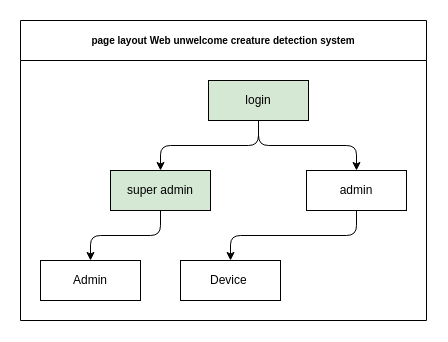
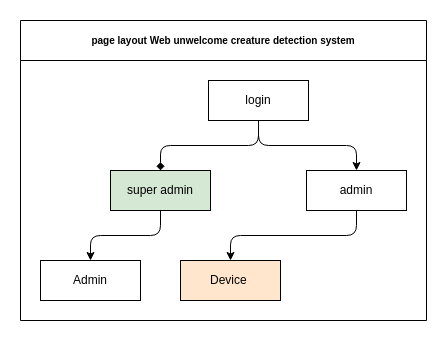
(259, 101) -> (259, 101)
(161, 162) -> (161, 162)
(231, 281) -> (231, 281)
